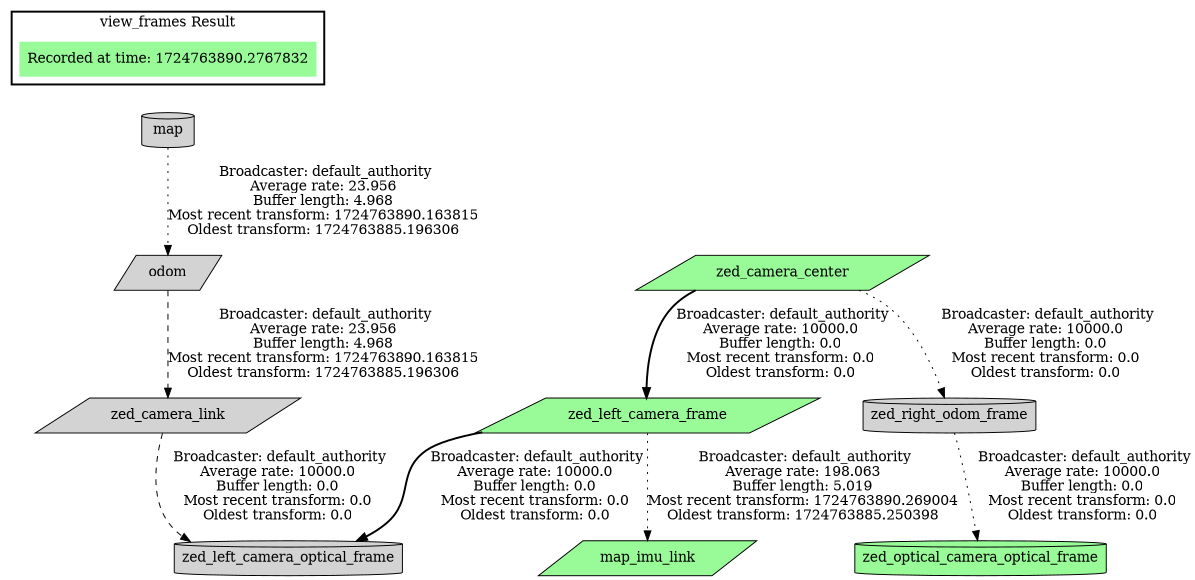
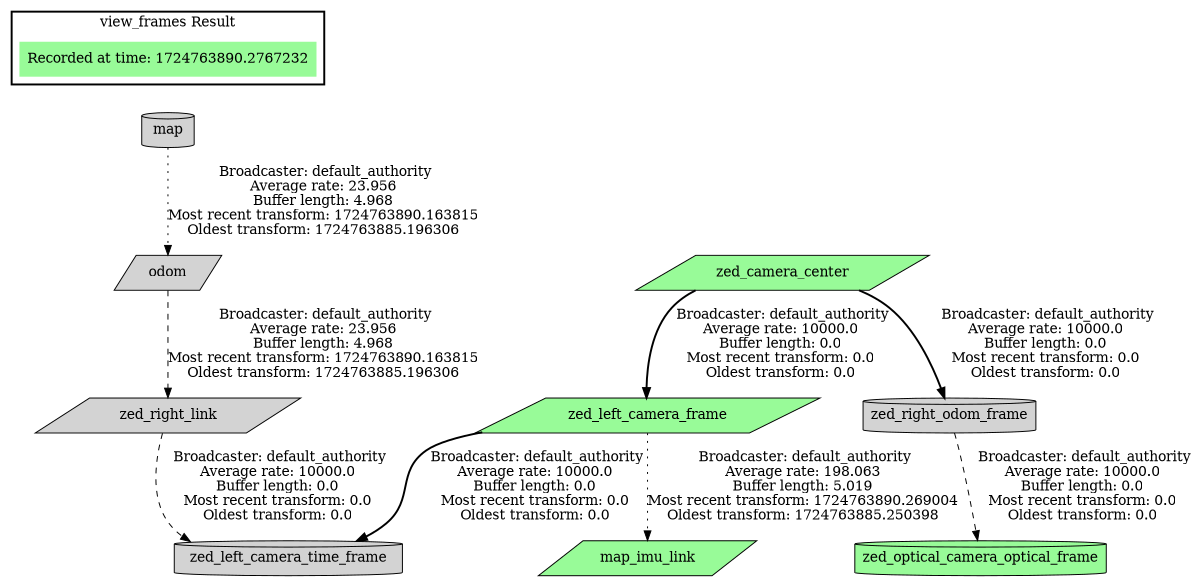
(168, 59) -> (168, 59)
(910, 330) -> (910, 330)
(168, 416) -> (168, 416)
(966, 482) -> (966, 482)
(288, 558) -> (288, 558)
